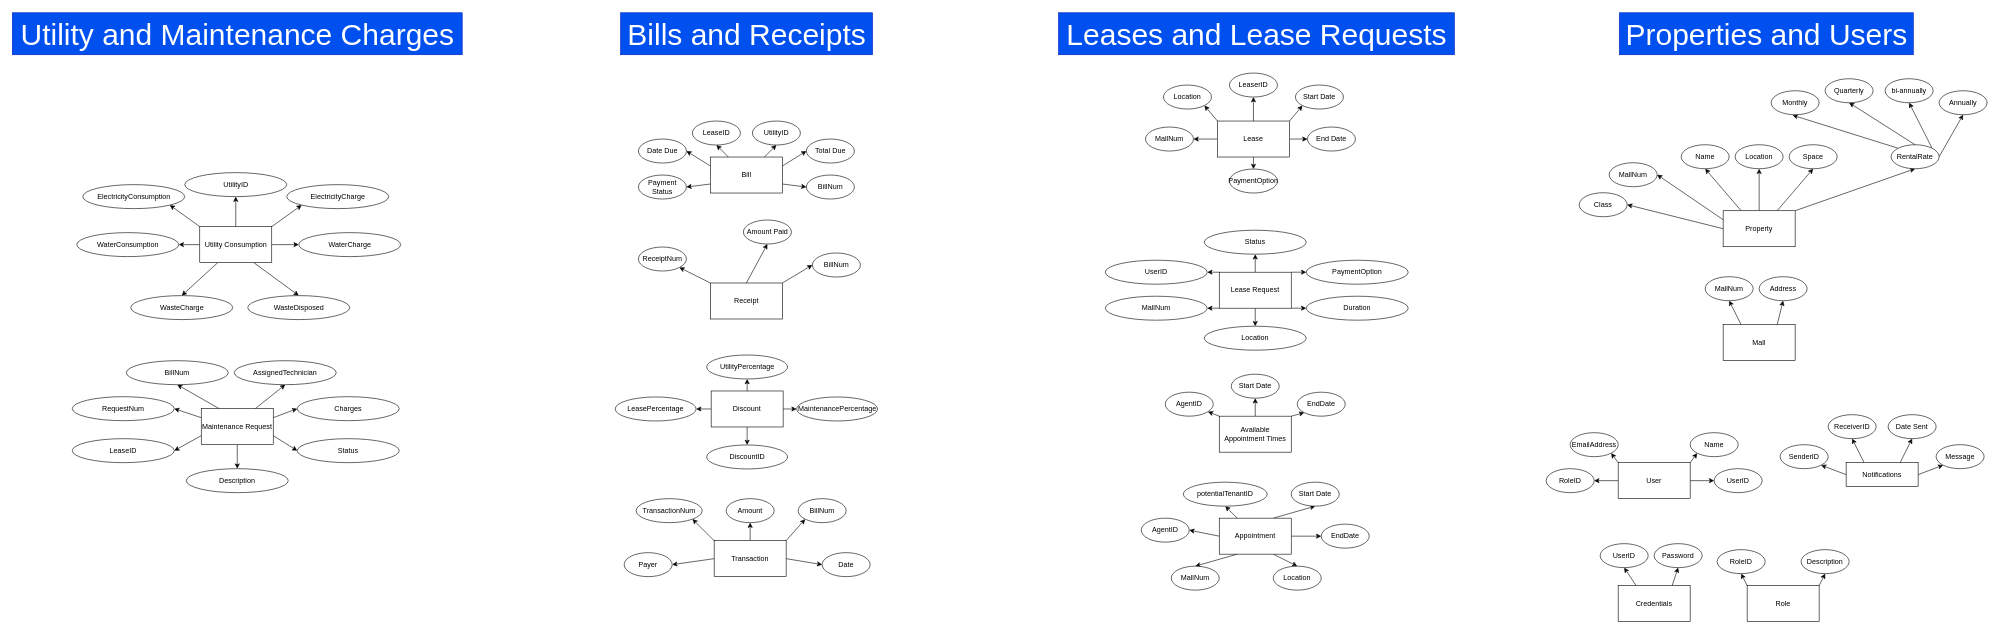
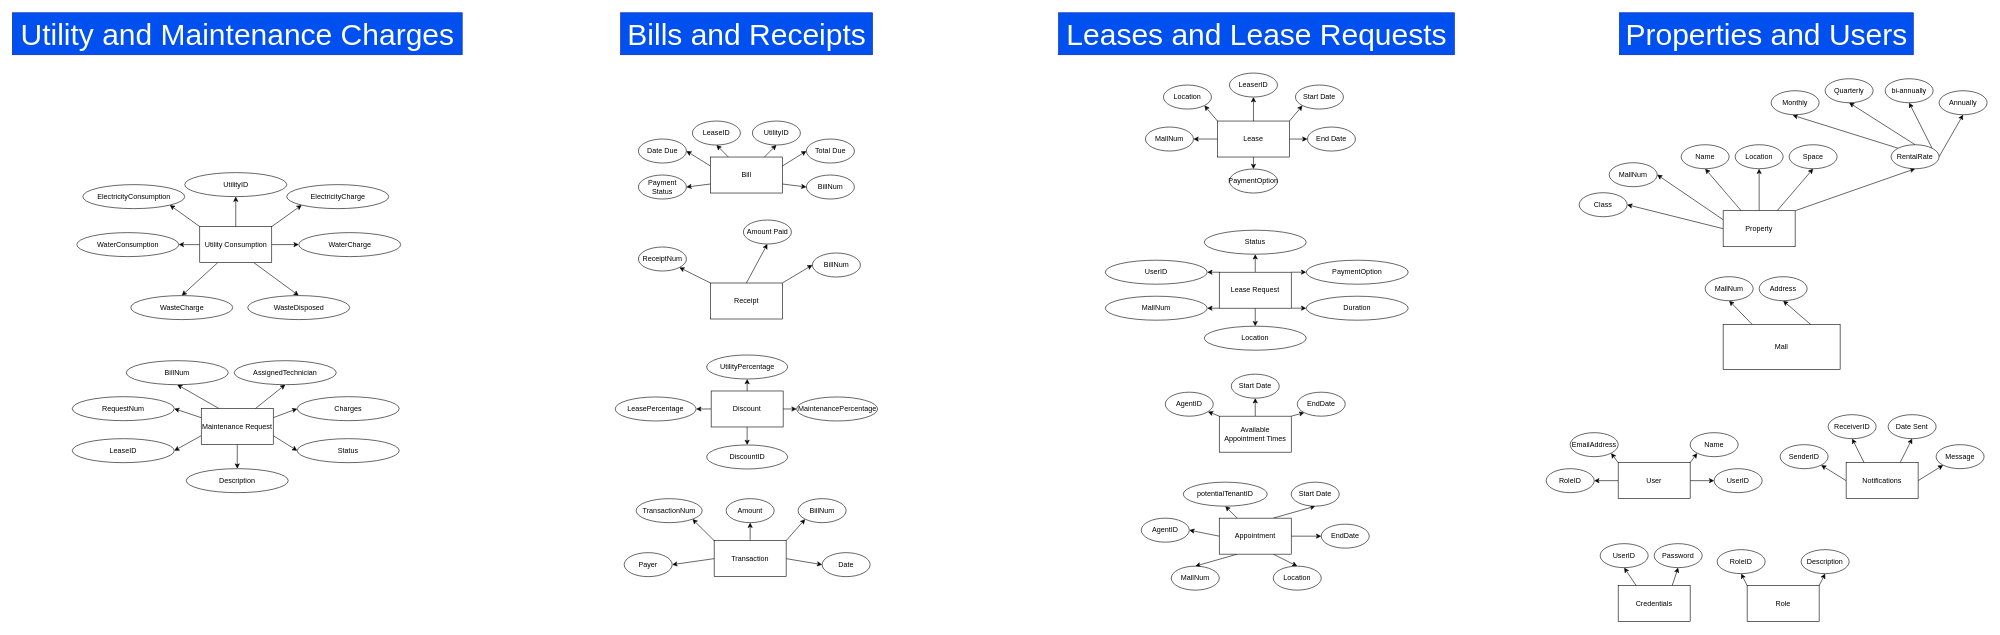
(1760, 343) -> (1782, 347)
(1883, 475) -> (1883, 481)
